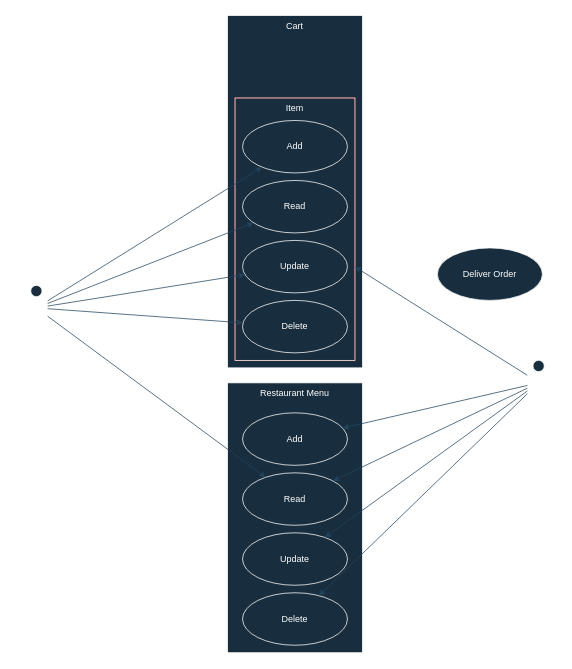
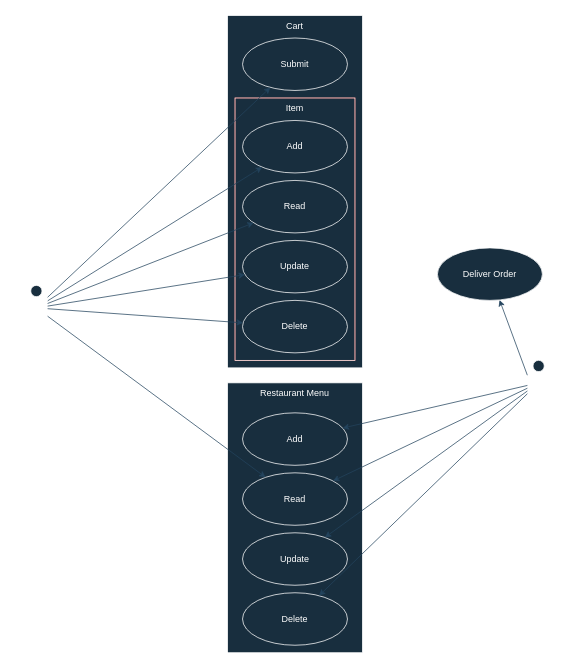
none -> (295, 64)
none -> (138, 212)
(443, 322) -> (514, 339)
